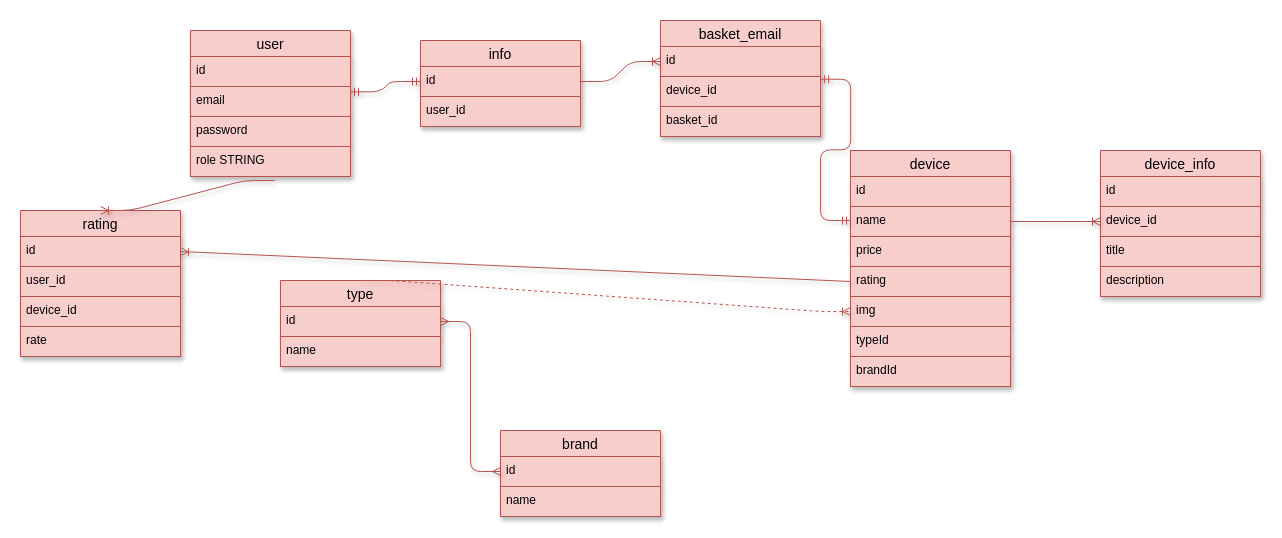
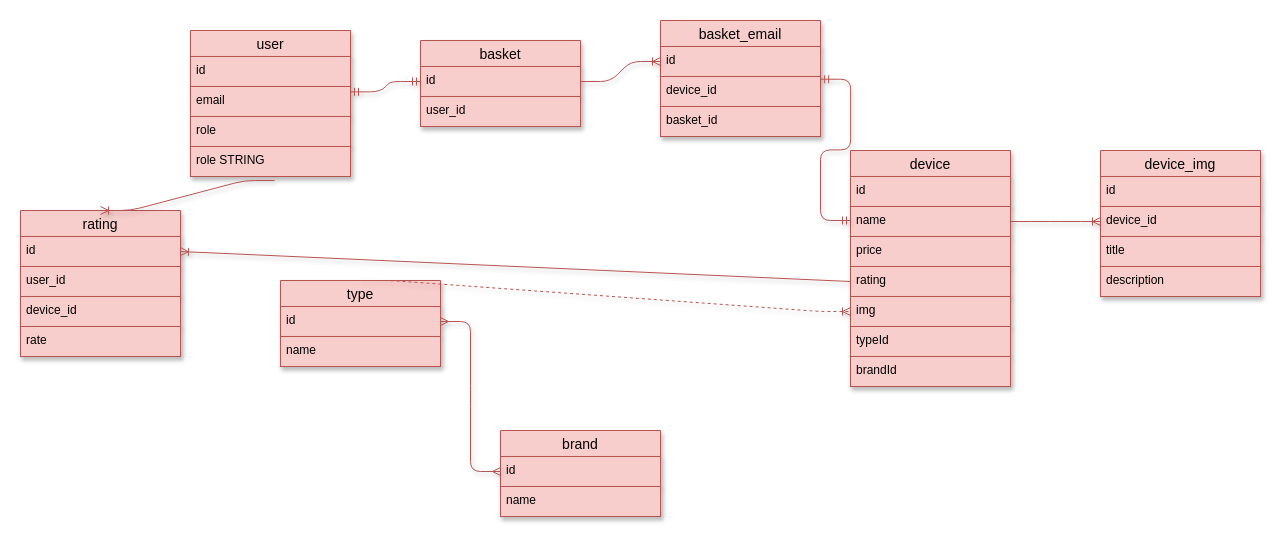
(500, 54) -> (500, 54)
(223, 130) -> (208, 130)
(1180, 164) -> (1180, 164)
